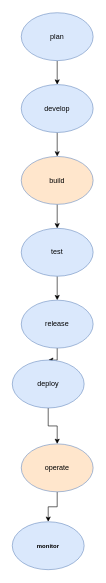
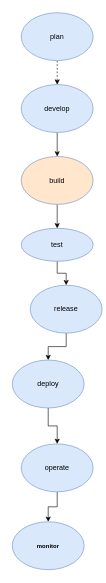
(57, 70) -> (57, 70)
(57, 252) -> (57, 245)
(57, 324) -> (66, 309)
(57, 468) -> (57, 468)
